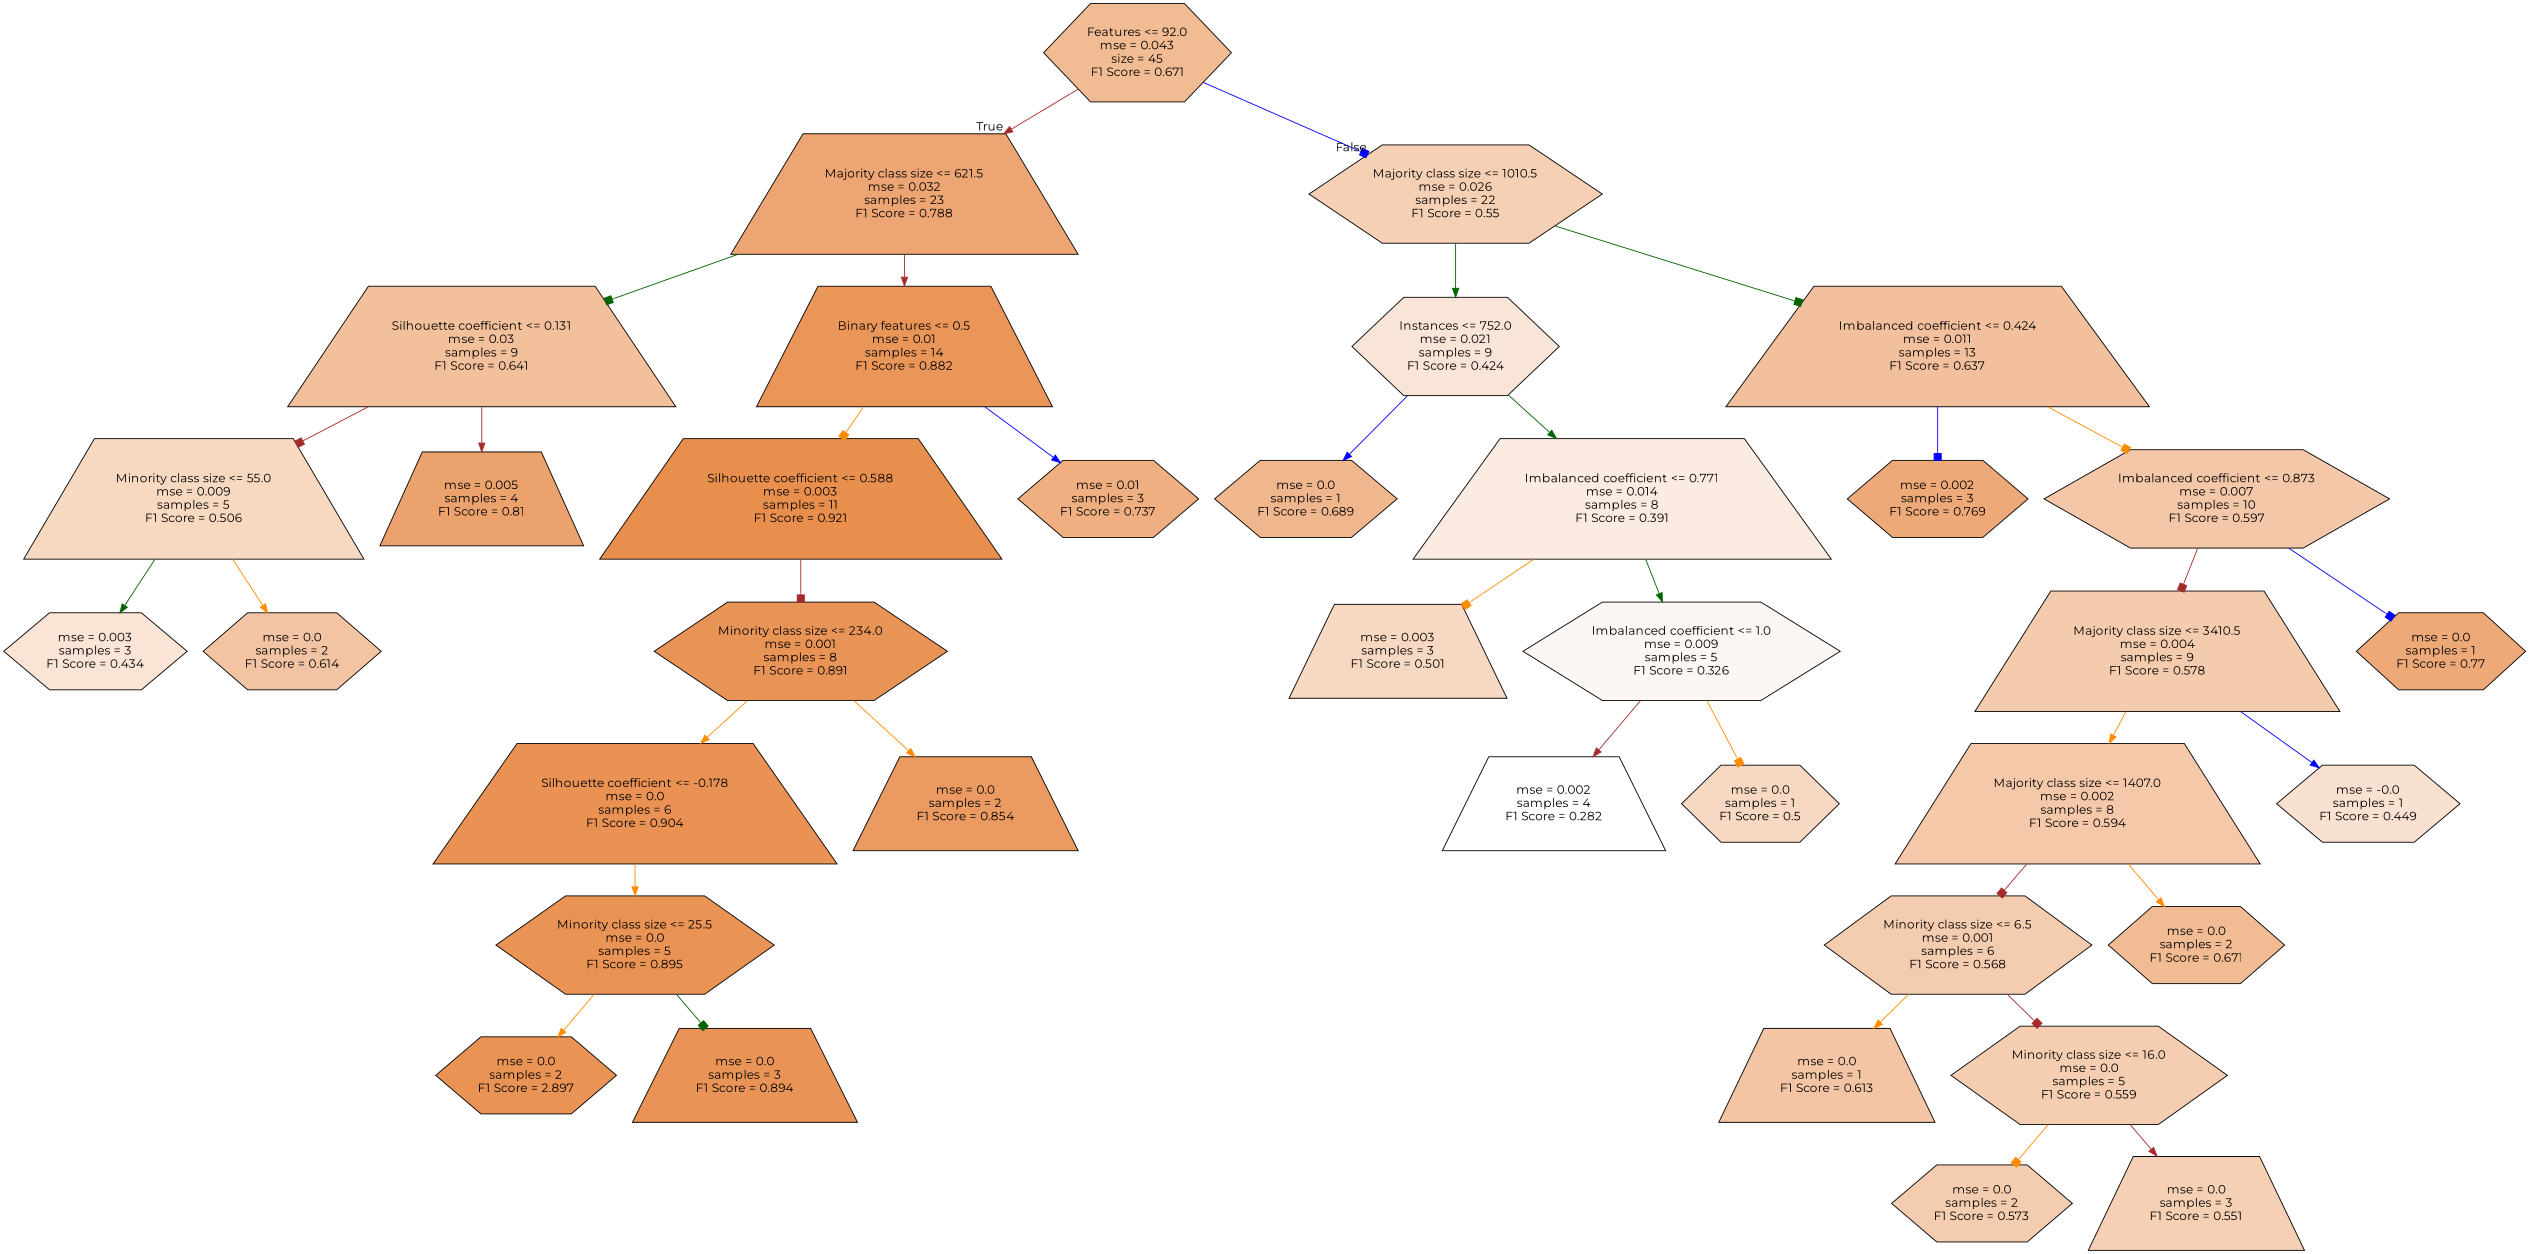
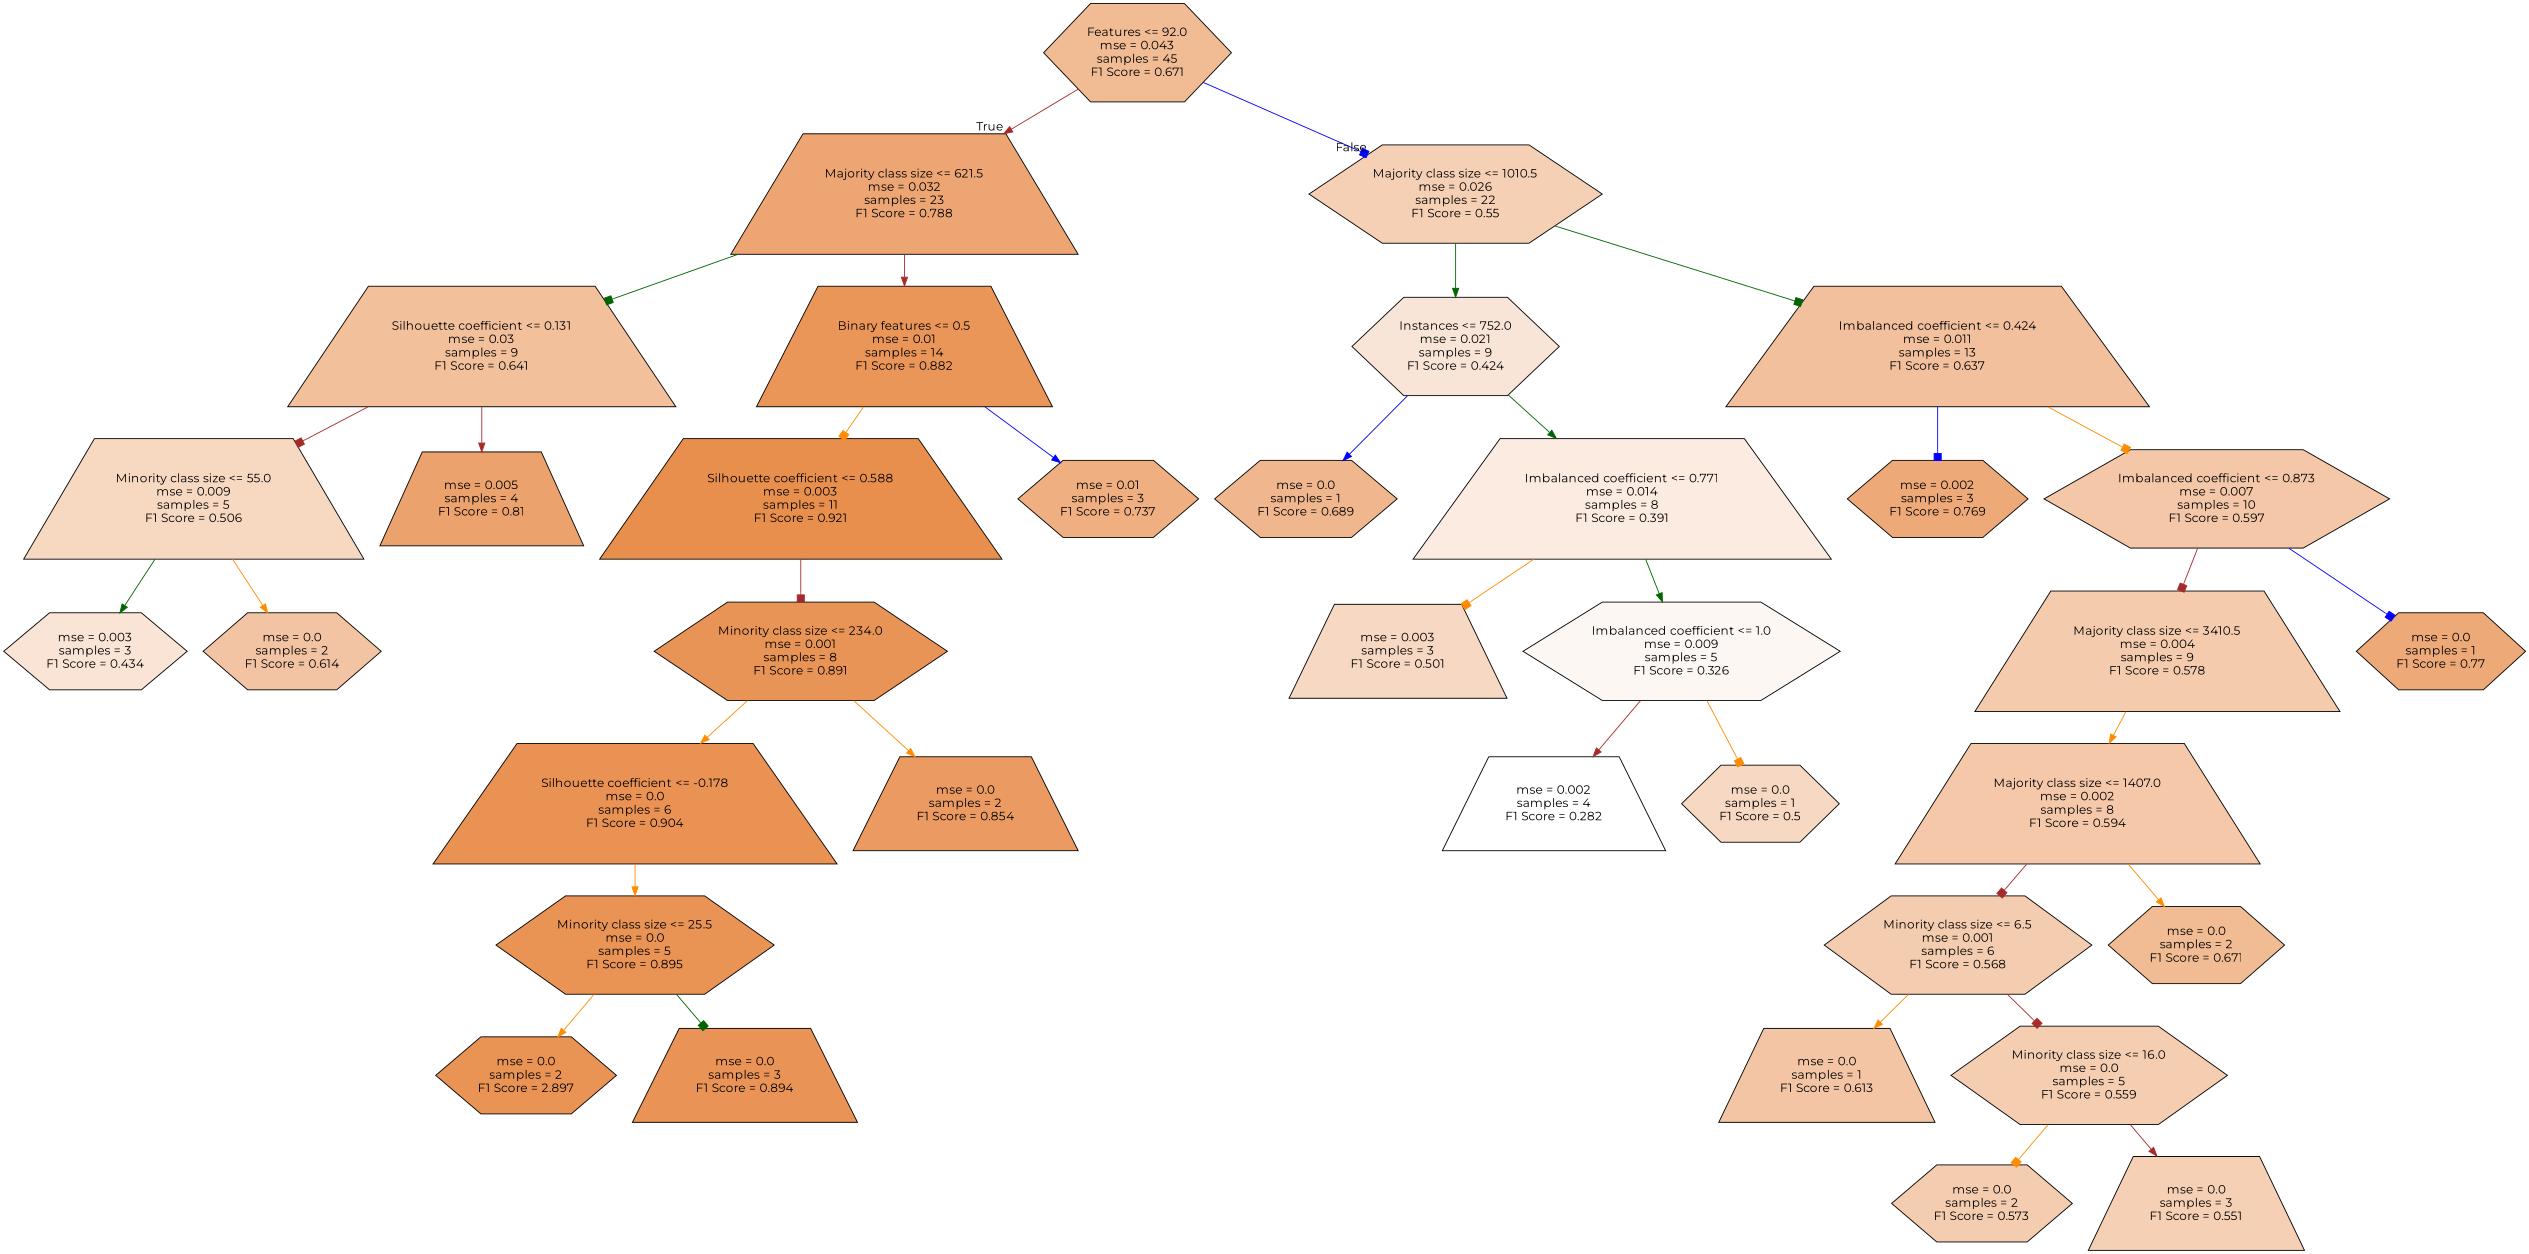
(1138, 53) -> (1138, 53)
(2368, 804) -> none
